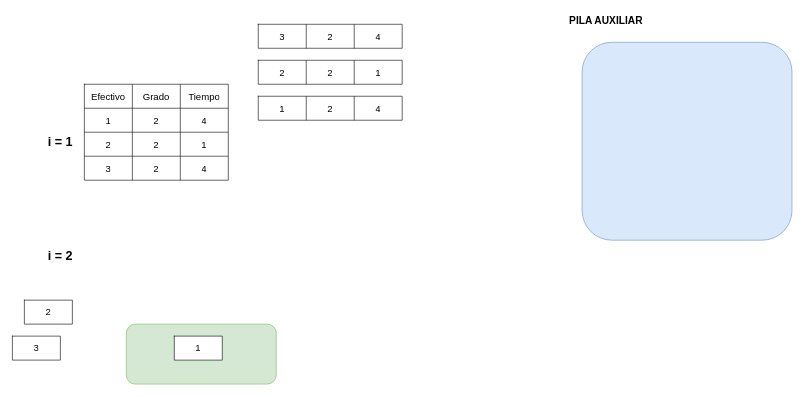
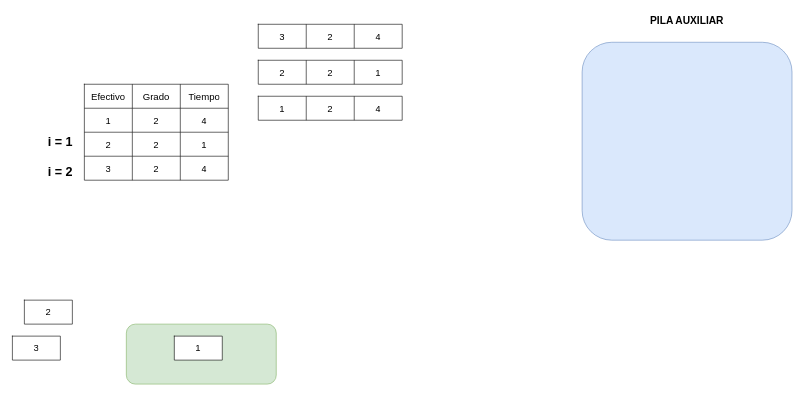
(606, 21) -> (687, 21)
(60, 255) -> (60, 171)
